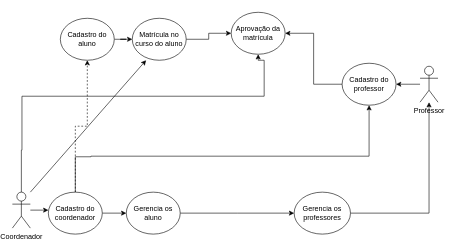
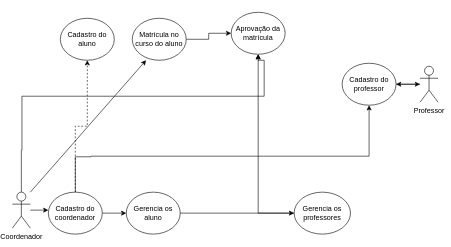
(123, 39) -> none
(314, 58) -> (397, 84)
(429, 107) -> (258, 137)
